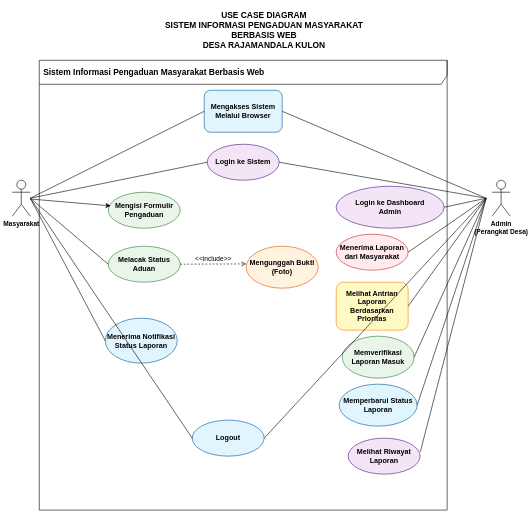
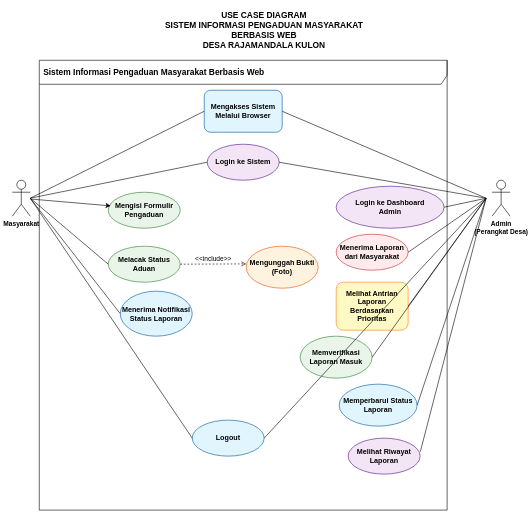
(141, 341) -> (156, 314)
(378, 357) -> (336, 357)
